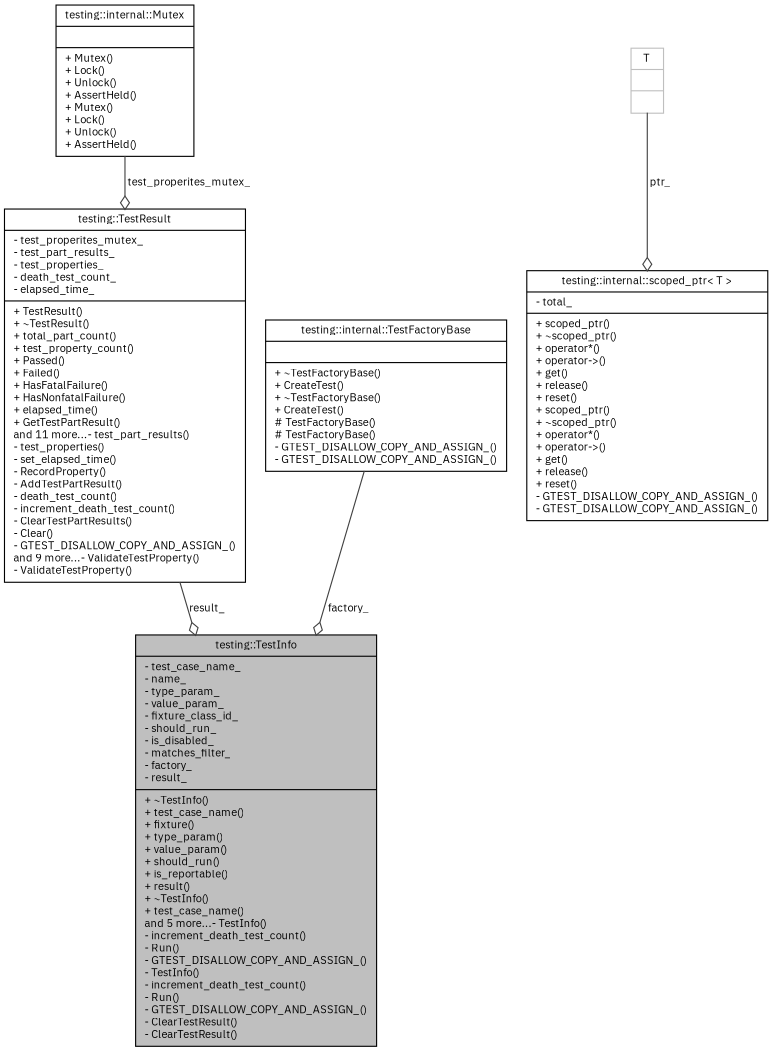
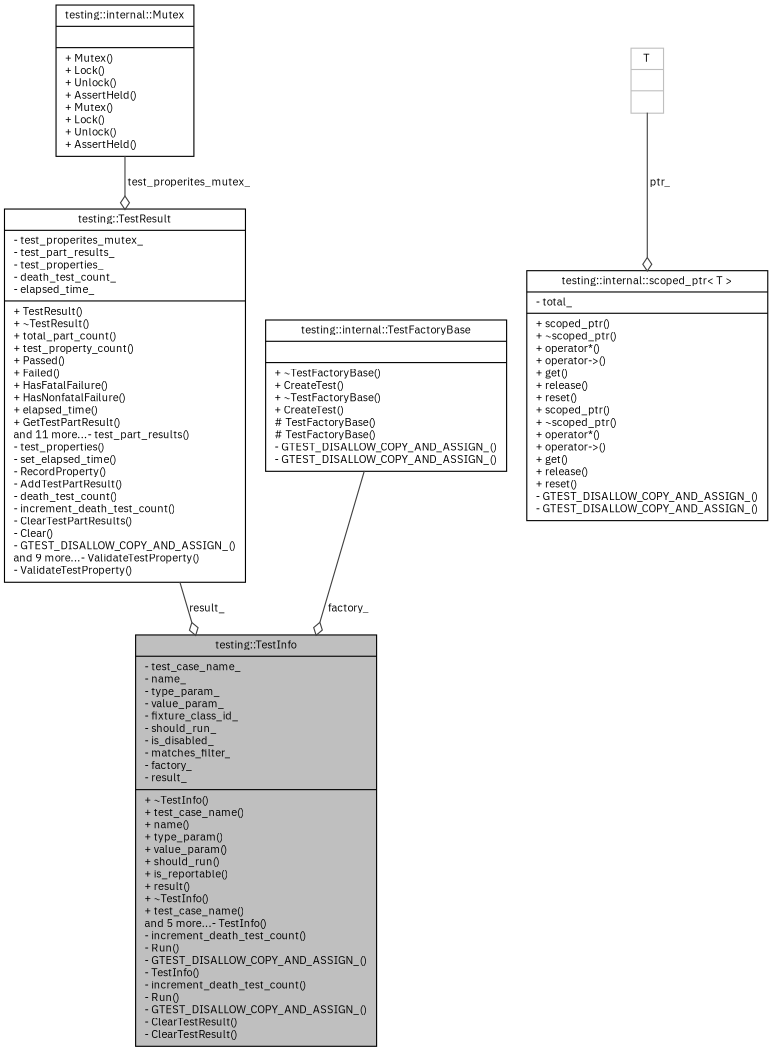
(170, 825) -> (167, 825)
